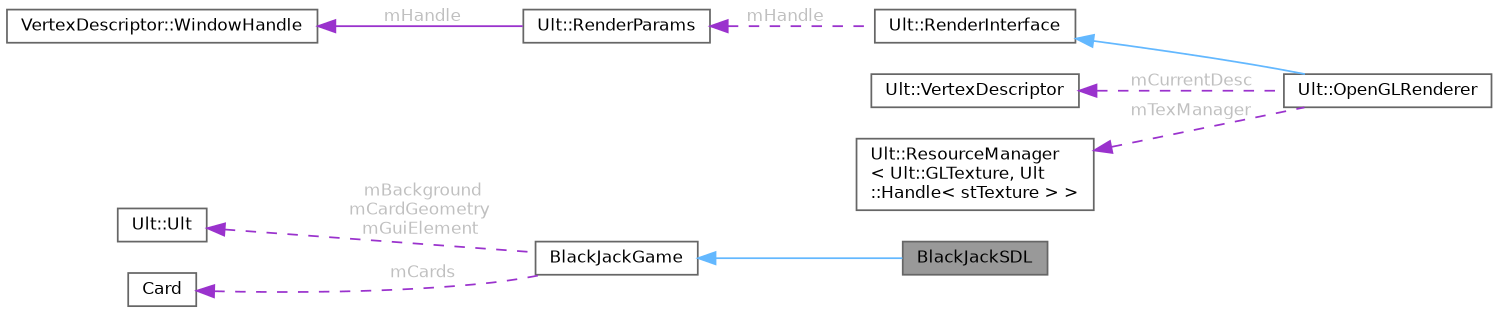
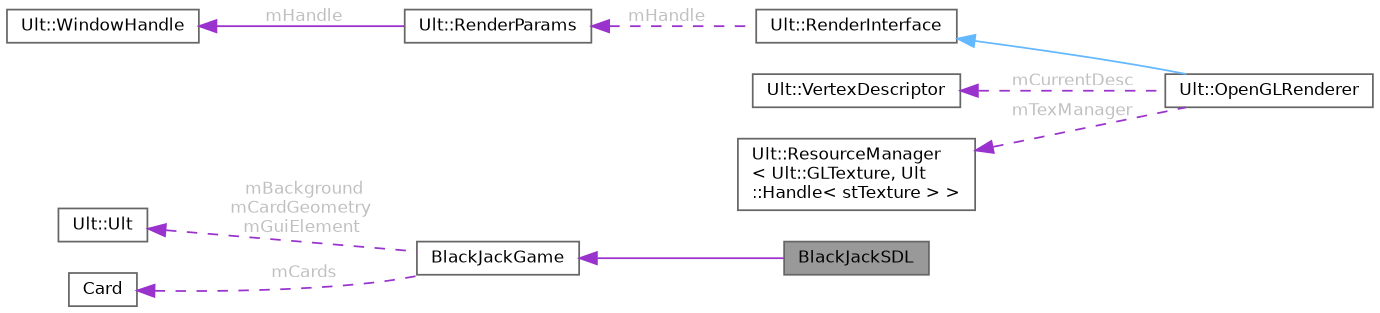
(162, 26) -> (103, 26)
(809, 258) -> (691, 258)
